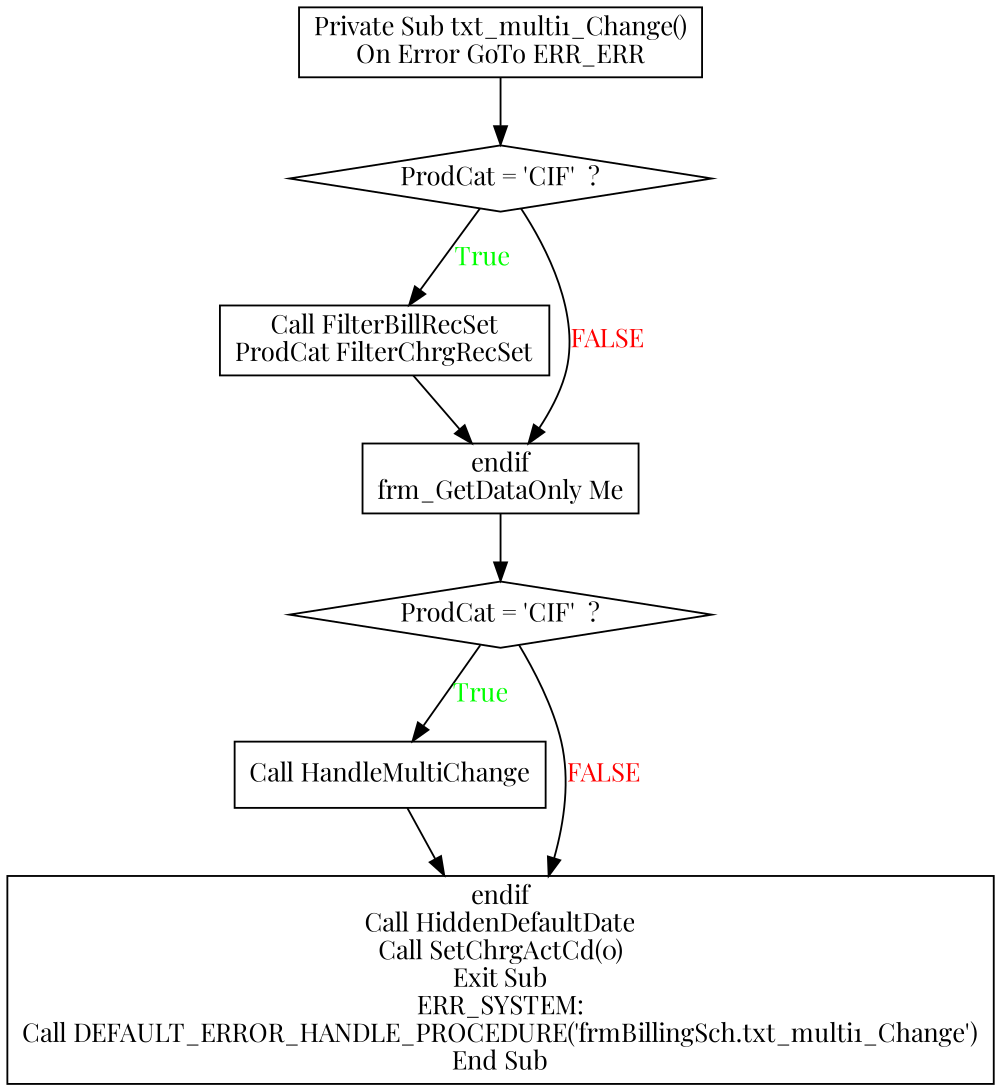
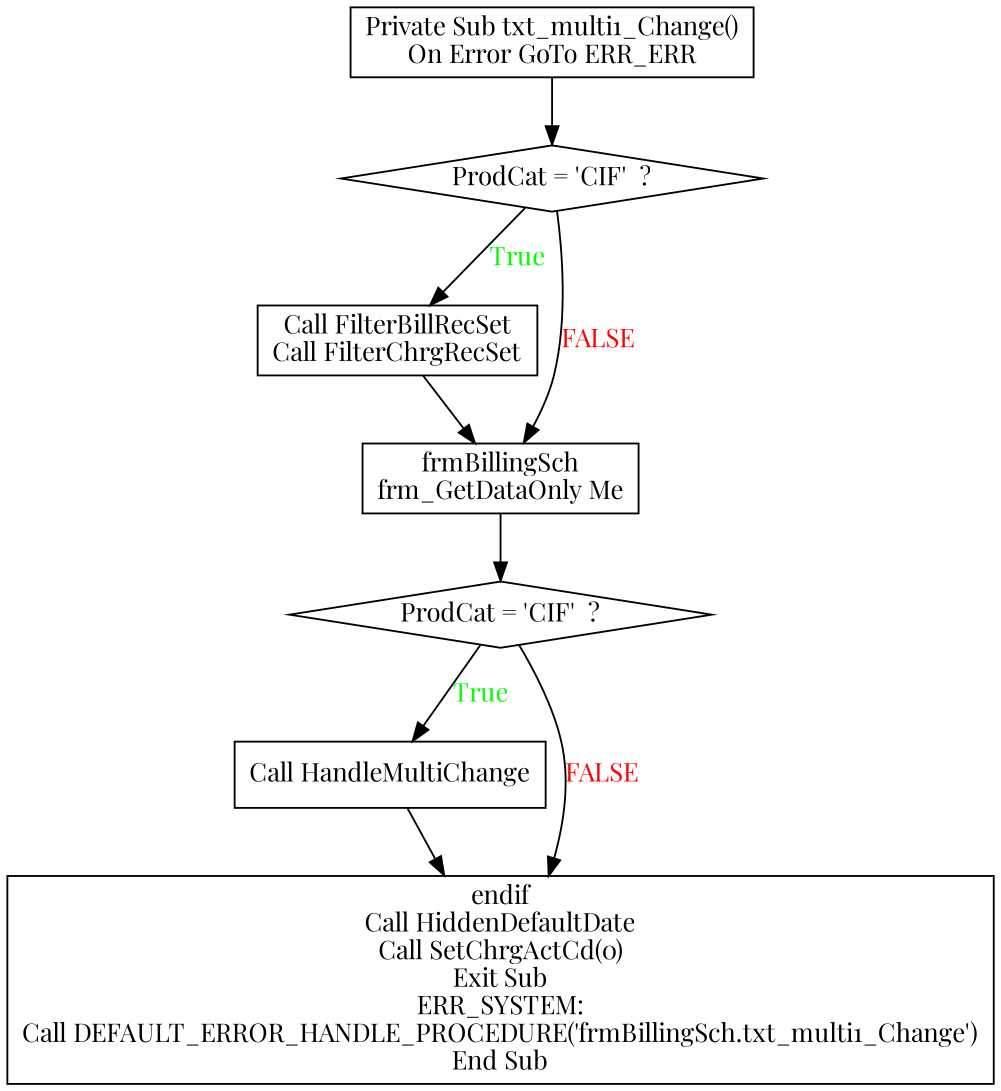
(385, 340) -> (398, 340)
(501, 478) -> (501, 478)
